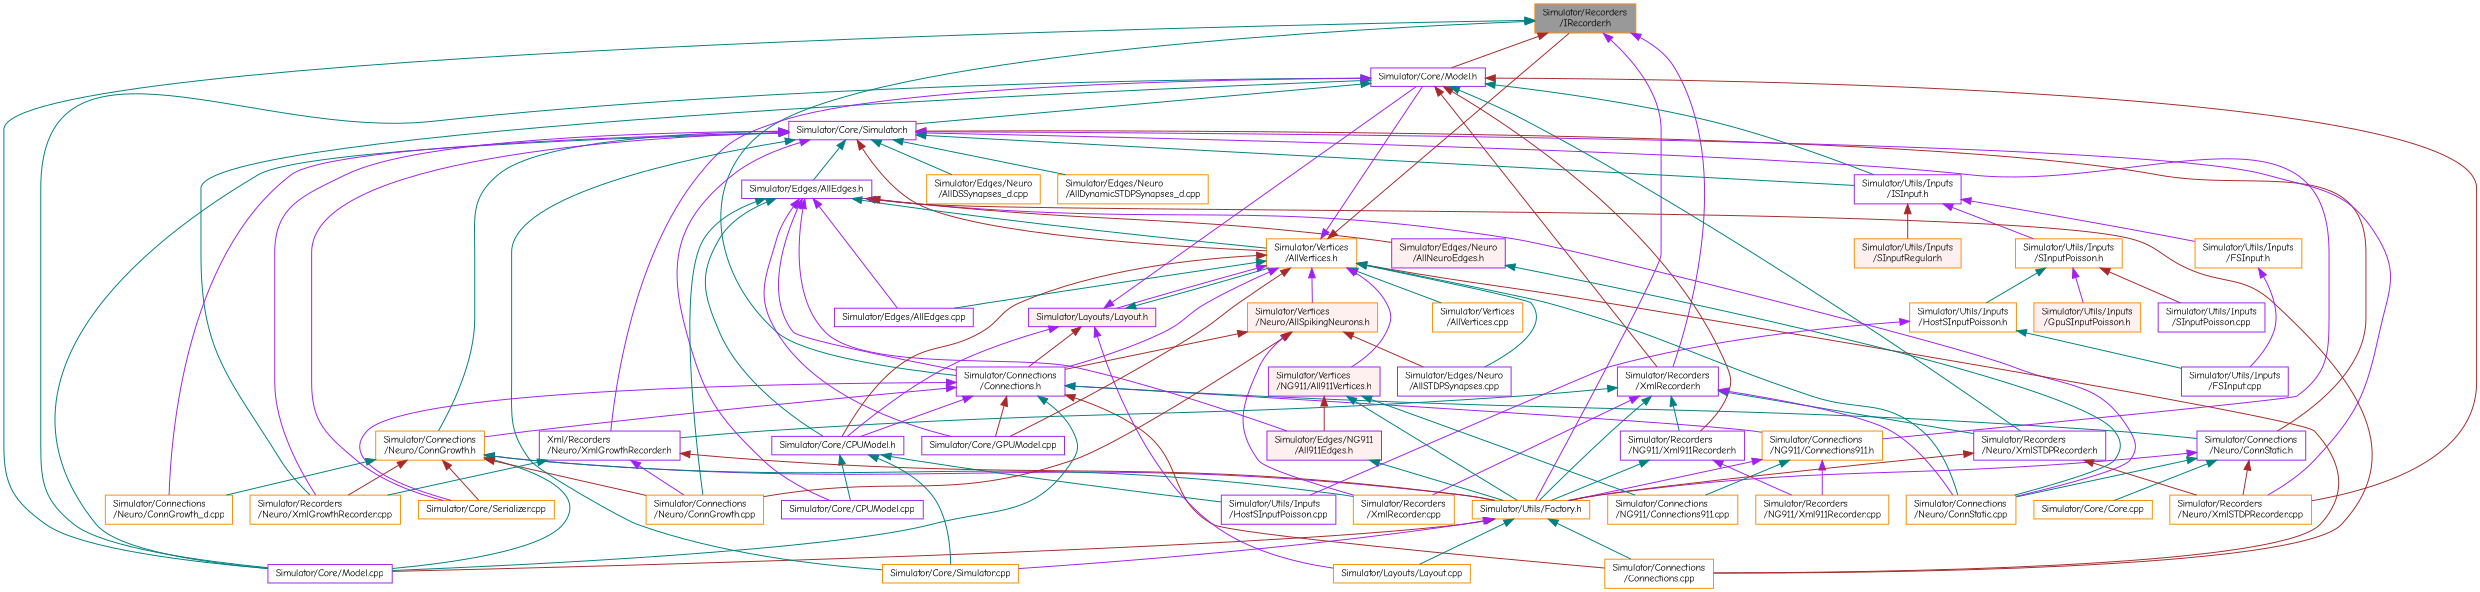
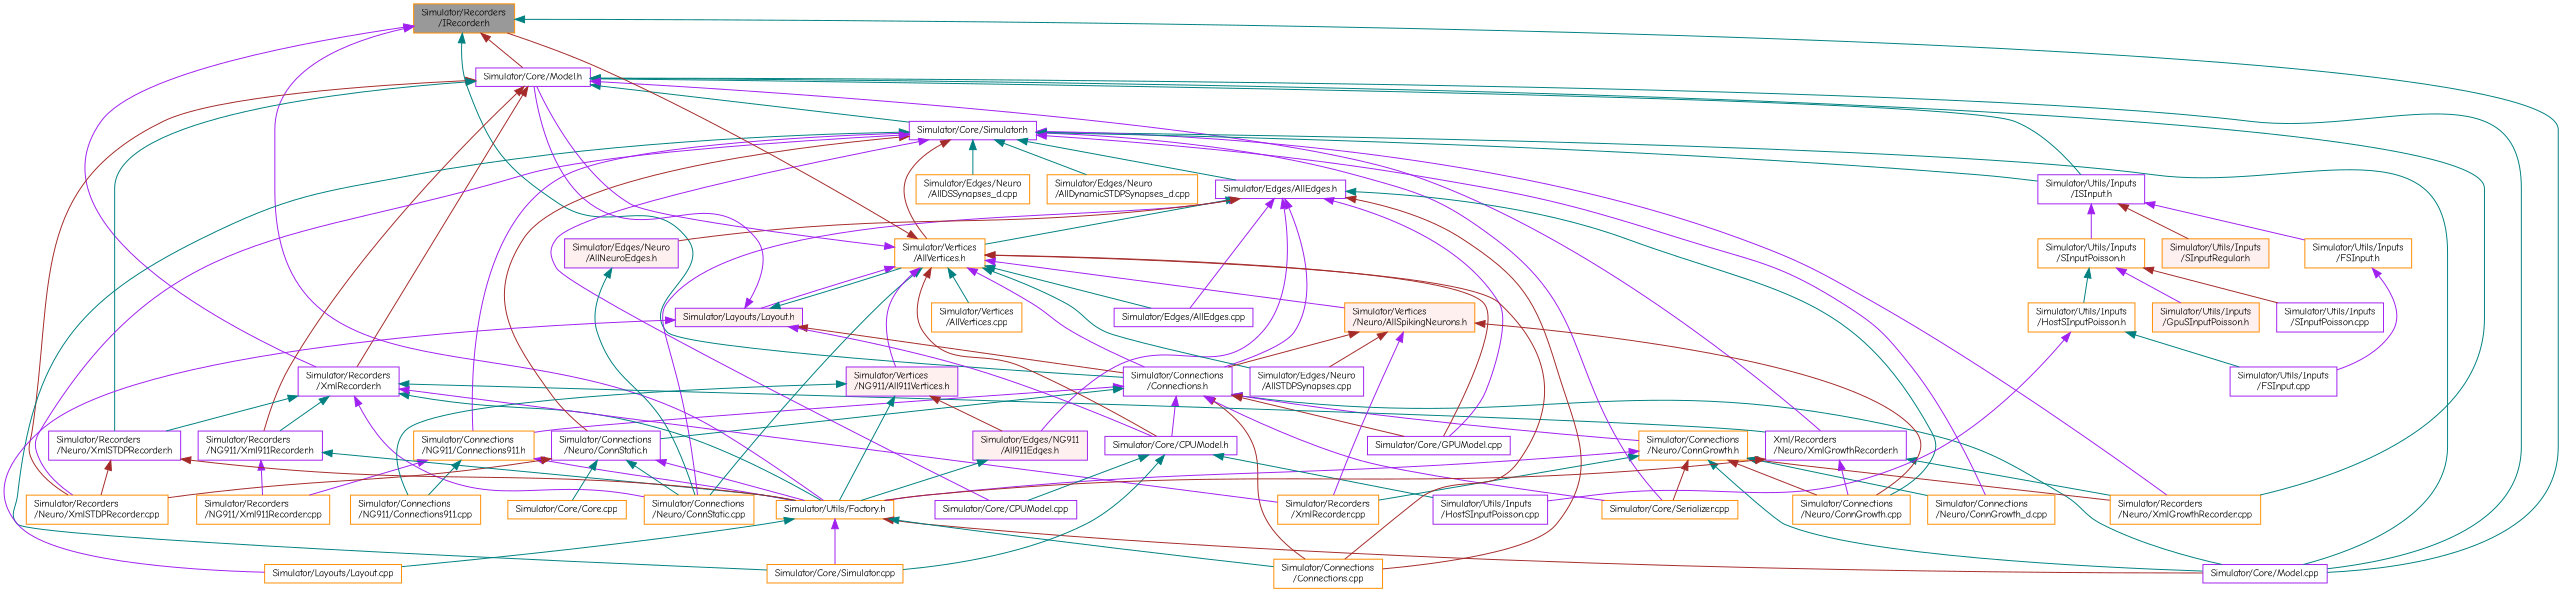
(505, 171) -> none
(717, 327) -> none
